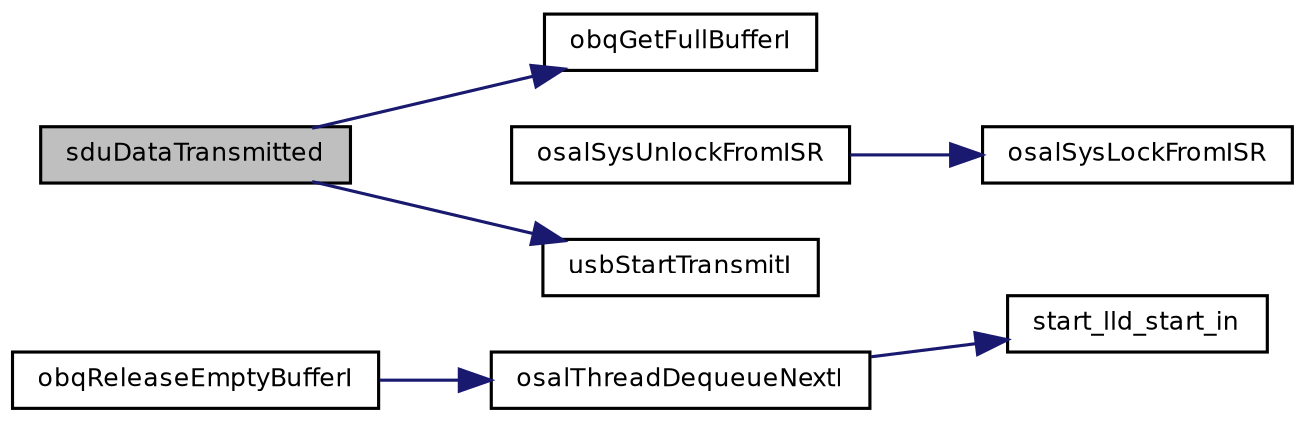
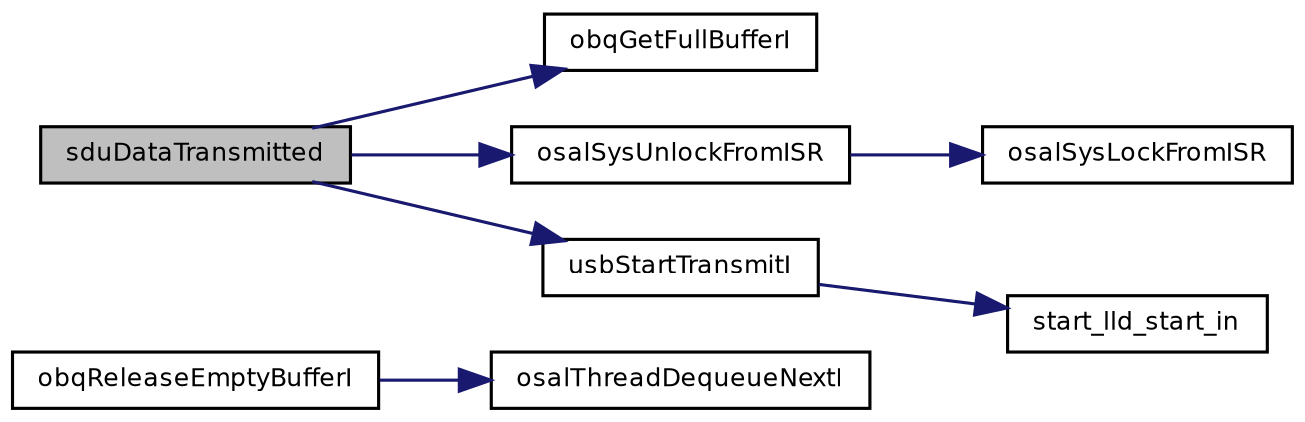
none -> (415, 155)
(923, 350) -> (897, 294)
